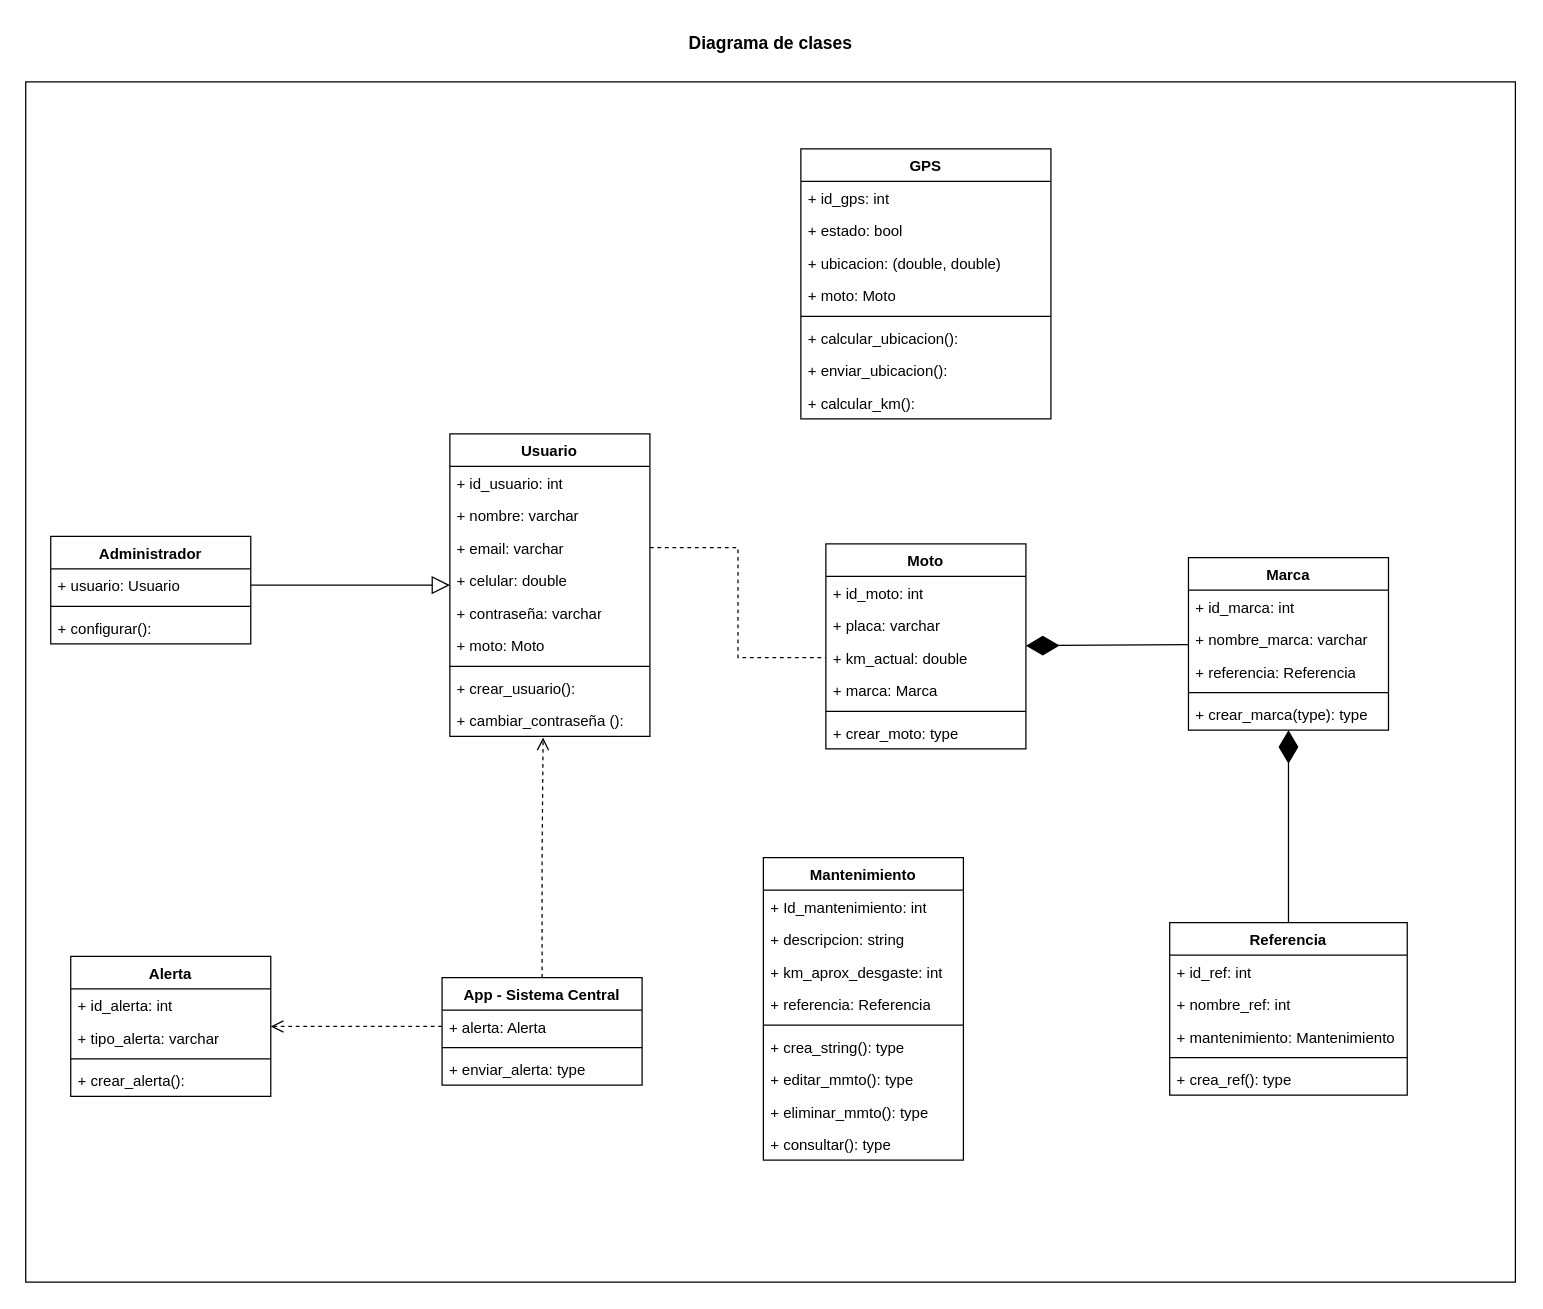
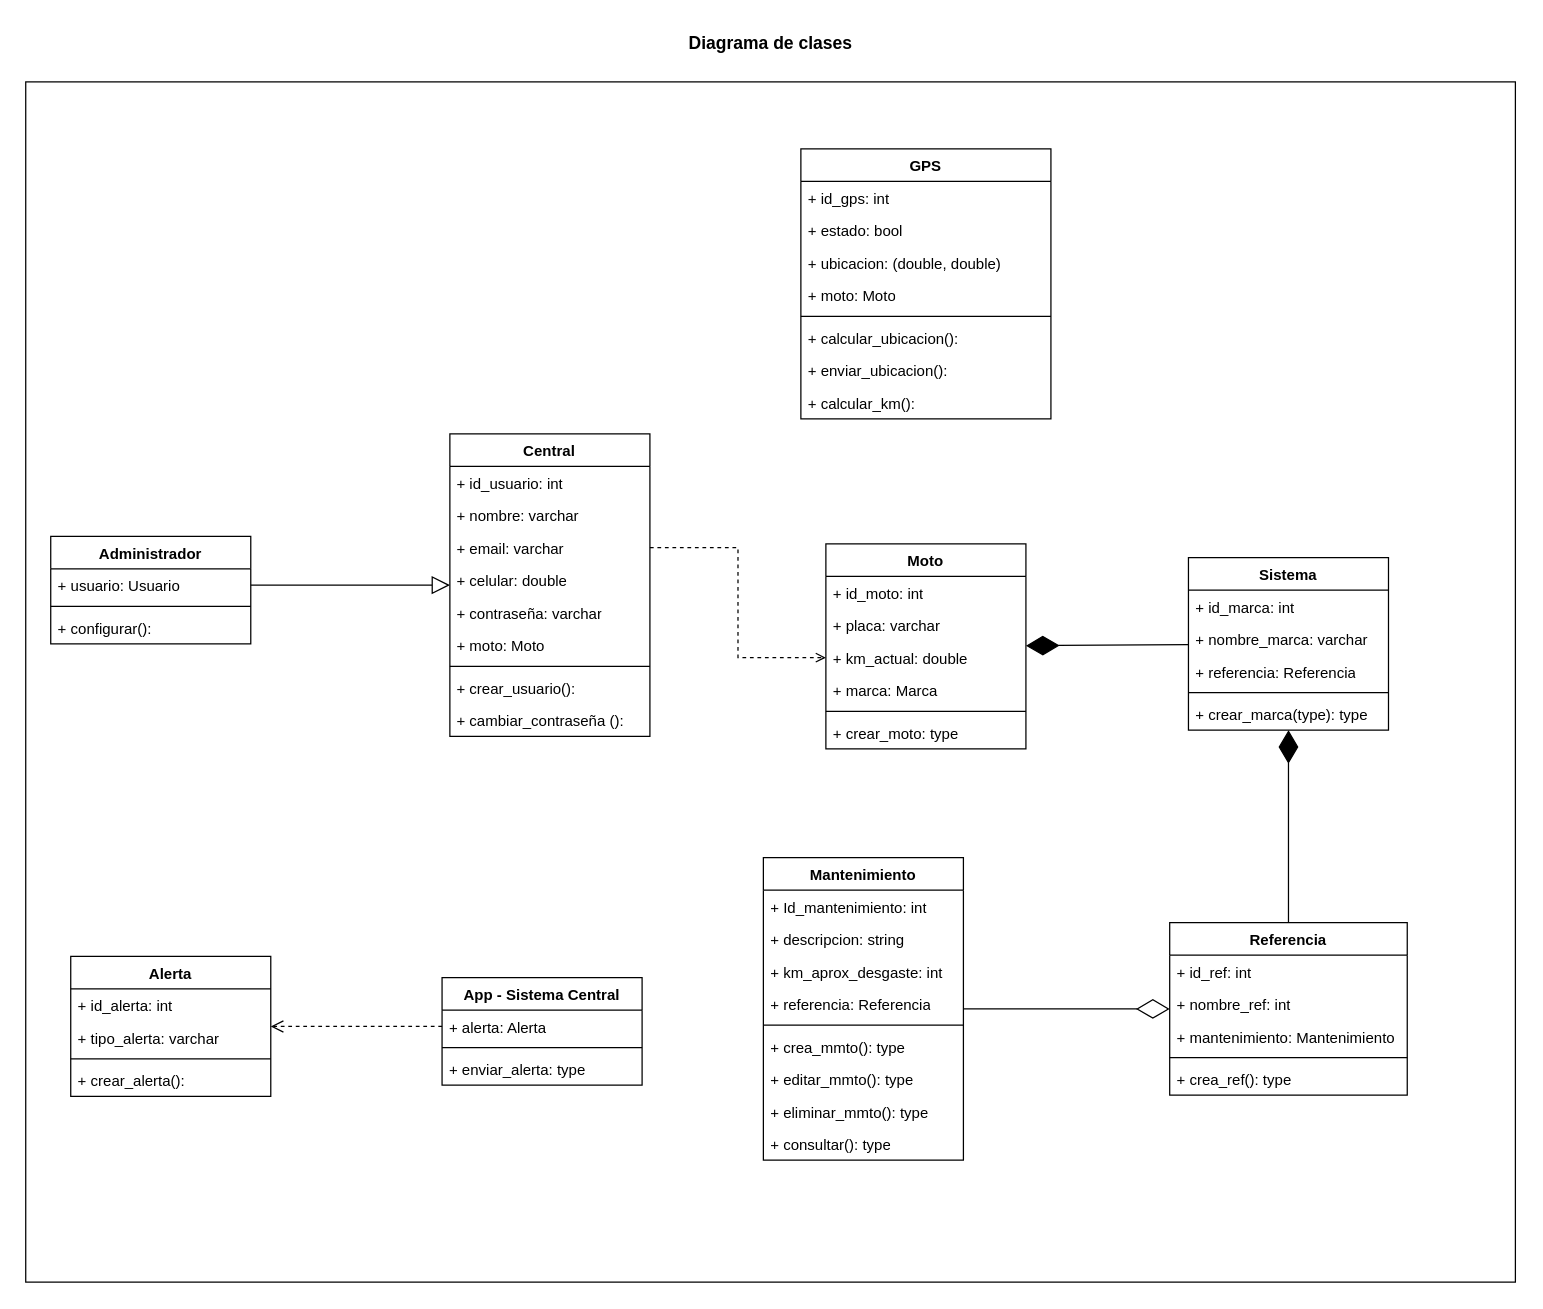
(549, 452) -> (549, 452)
(1288, 576) -> (1288, 576)
(819, 658) -> (819, 658)
(542, 859) -> none
none -> (1051, 1009)
(851, 1048) -> (845, 1048)
